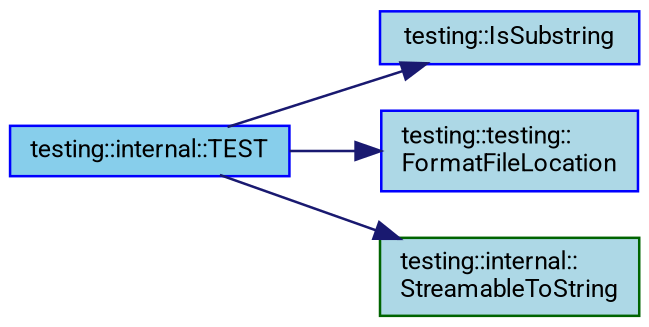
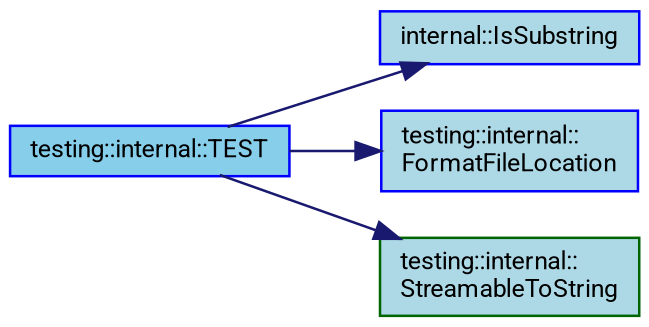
(510, 38) -> (510, 38)
(510, 151) -> (510, 151)
